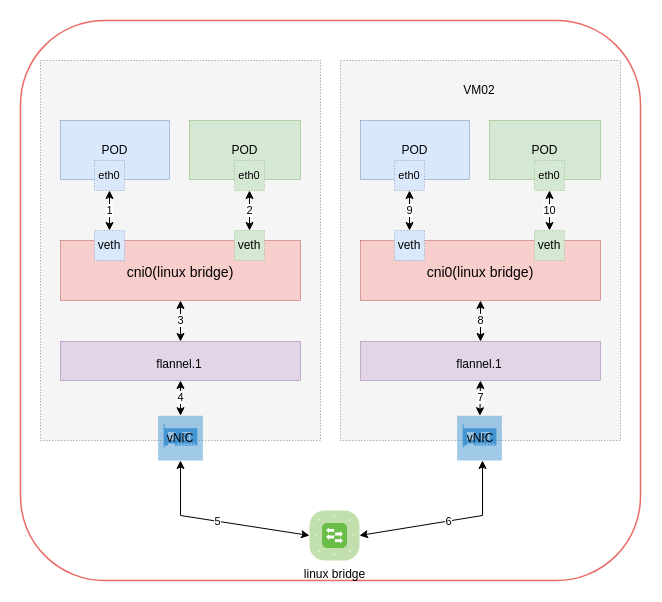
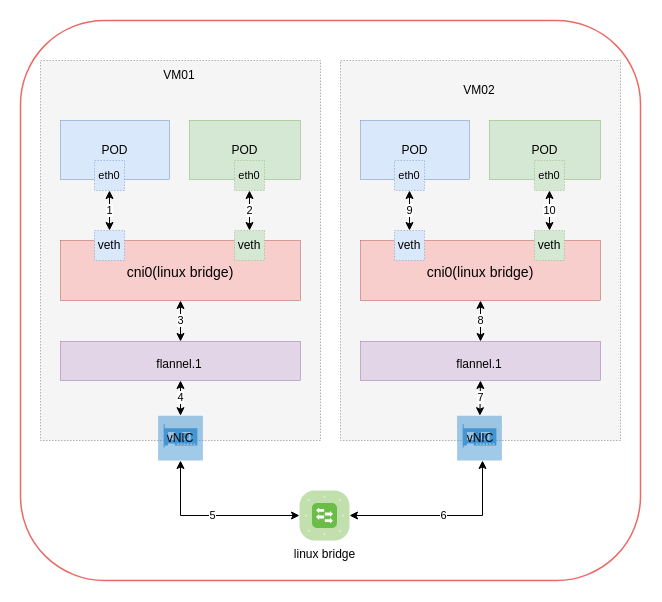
none -> (180, 76)
(335, 536) -> (325, 516)
